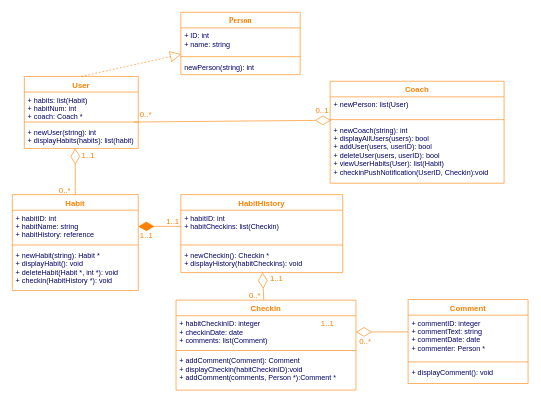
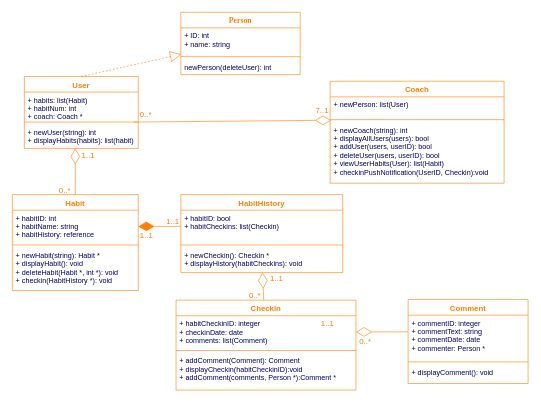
(225, 67) -> (233, 67)
(323, 111) -> (323, 111)
(208, 218) -> (210, 218)
